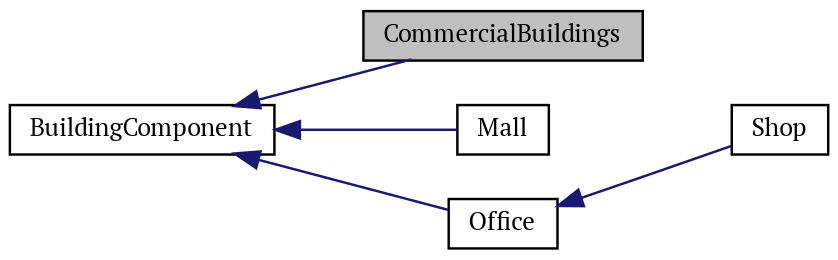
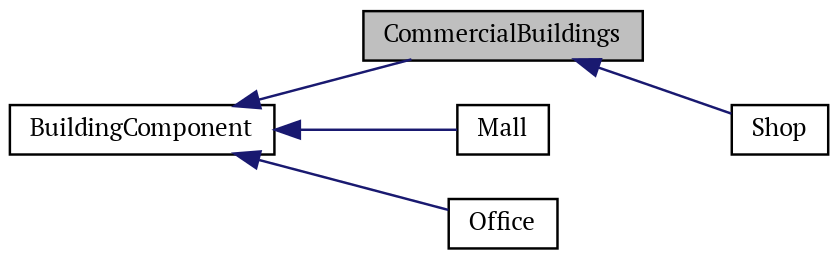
(656, 172) -> (665, 91)
